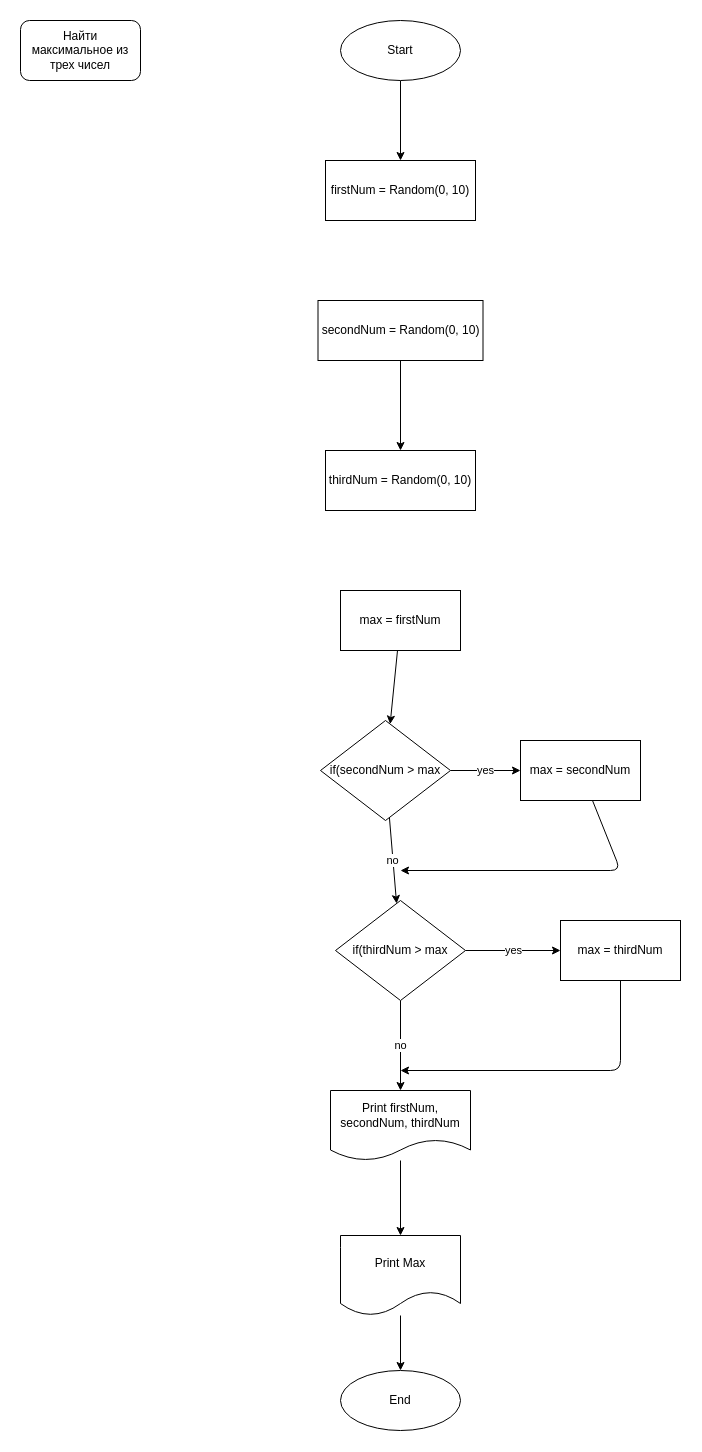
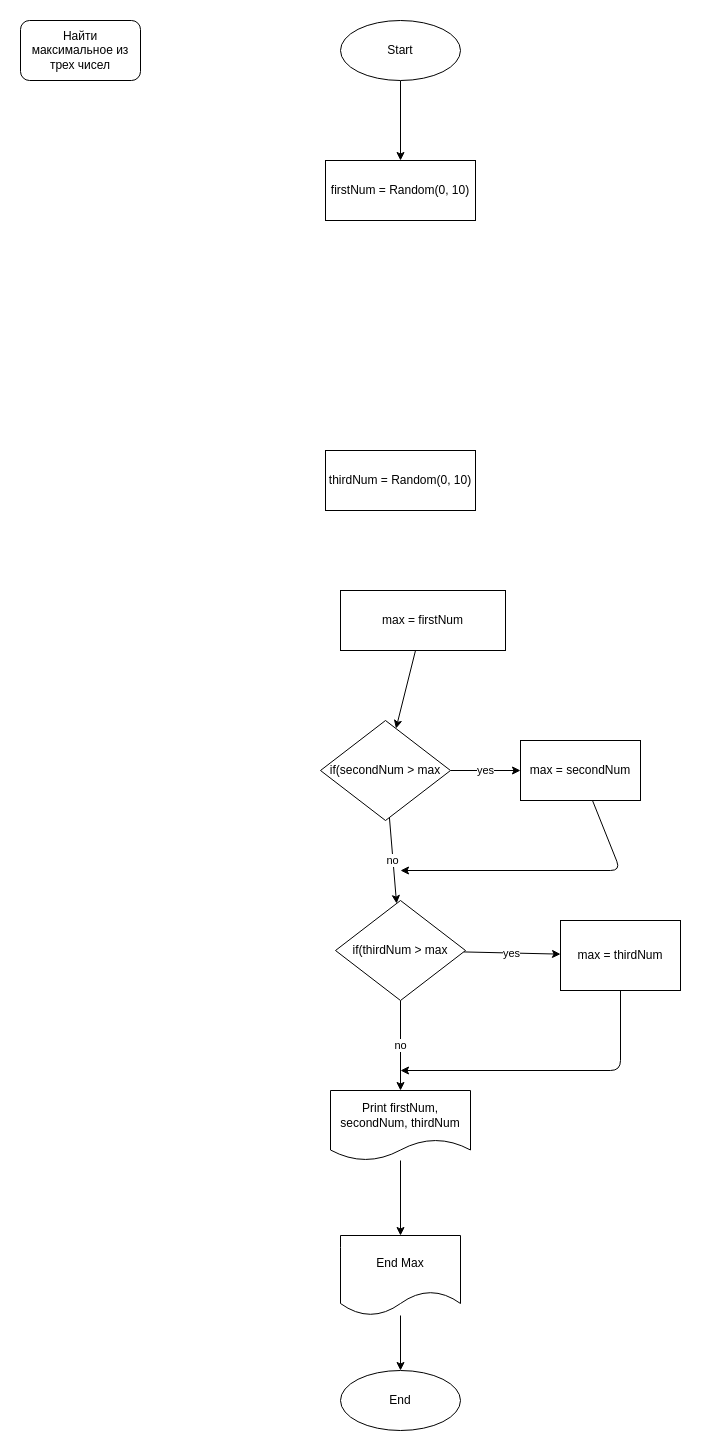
(401, 331) -> none
(401, 402) -> none
(401, 621) -> (423, 621)
(621, 951) -> (621, 956)
(401, 1264) -> (401, 1264)
